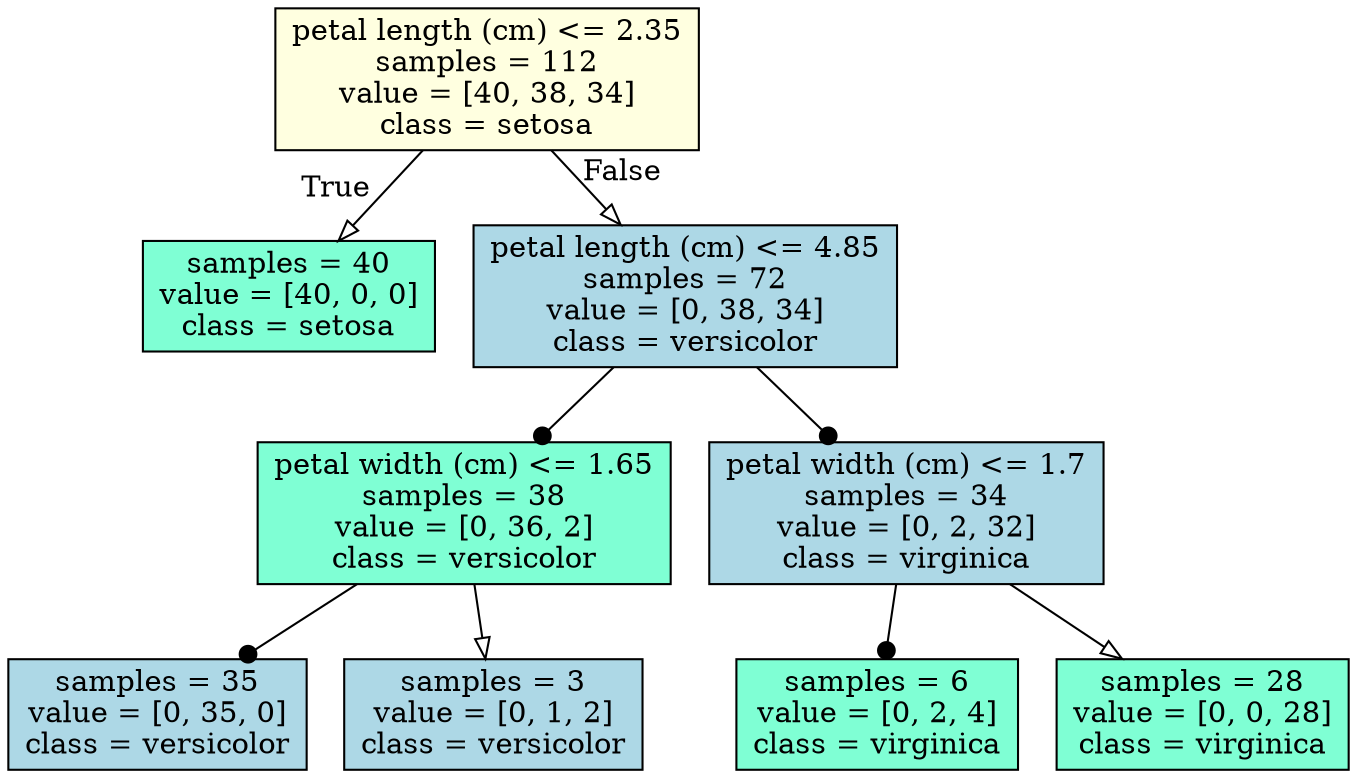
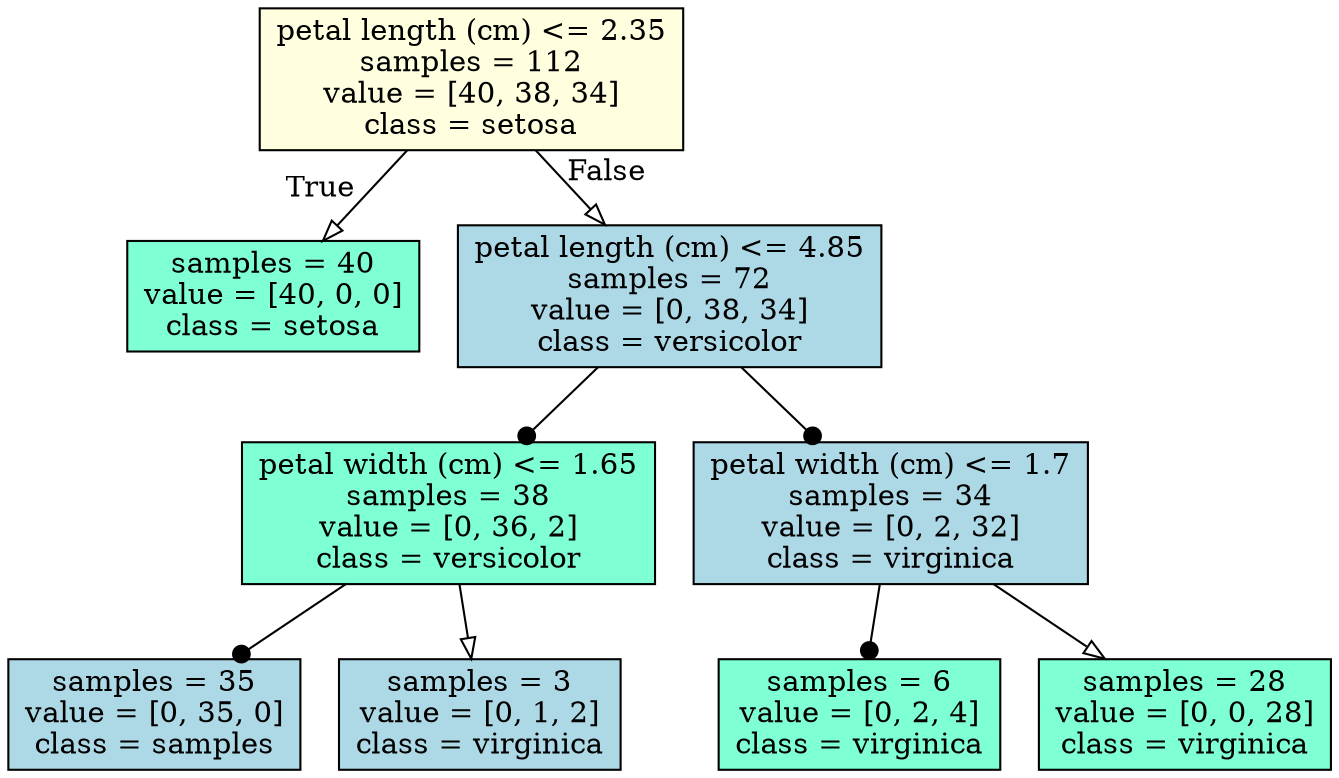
(158, 714) -> (154, 714)
(493, 714) -> (480, 714)
